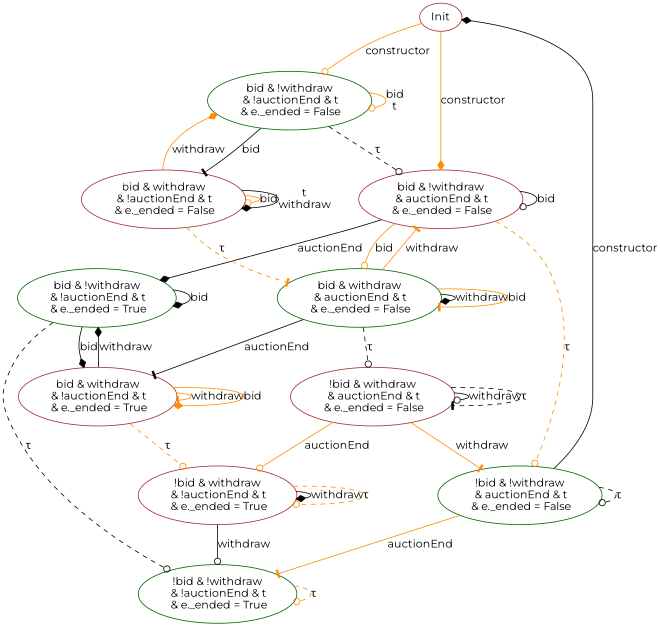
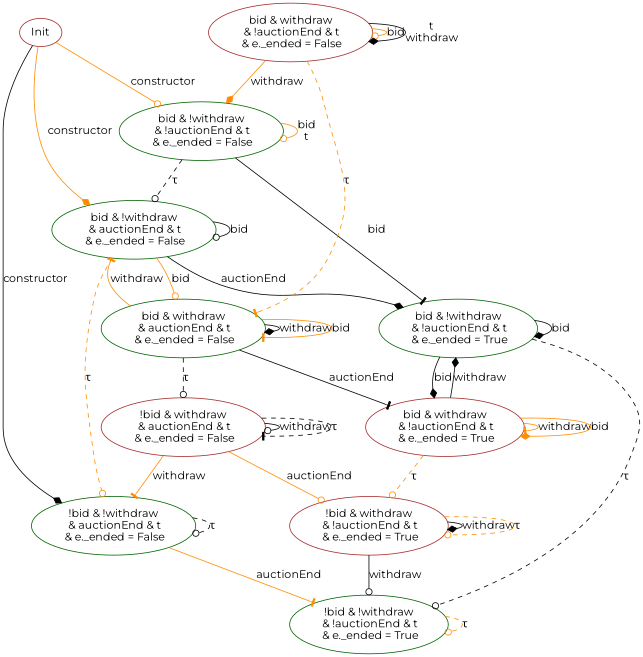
(234, 151) -> (328, 229)
(441, 199) -> (134, 230)
(593, 212) -> (3, 279)
